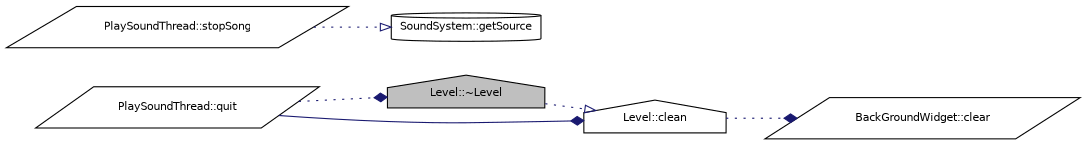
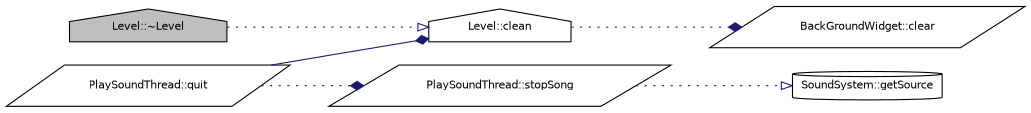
(336, 100) -> (306, 86)
